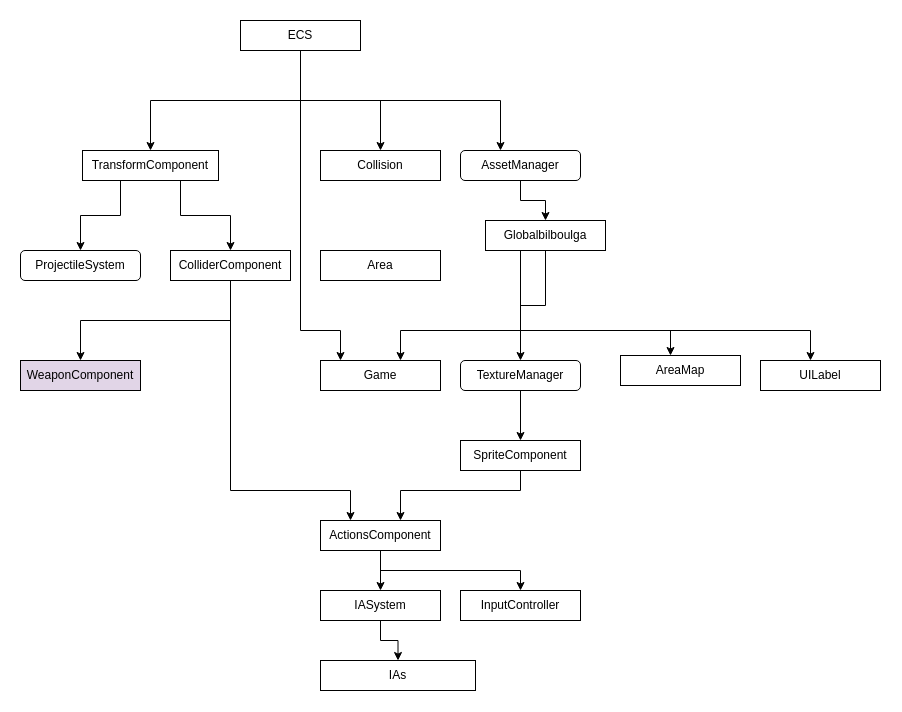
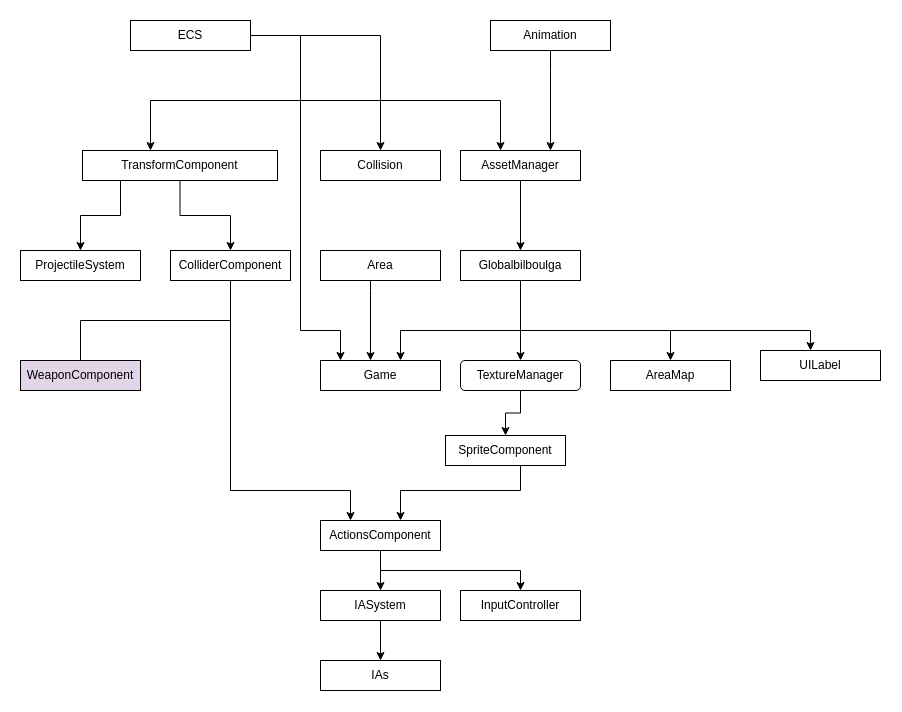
(301, 36) -> (191, 36)
none -> (551, 36)
none -> (551, 97)
(151, 166) -> (180, 166)
(521, 166) -> (521, 166)
(546, 236) -> (521, 266)
(81, 266) -> (81, 266)
none -> (371, 317)
(81, 352) -> (81, 355)
(681, 371) -> (671, 376)
(821, 376) -> (821, 366)
(521, 456) -> (506, 451)
(398, 676) -> (381, 676)
